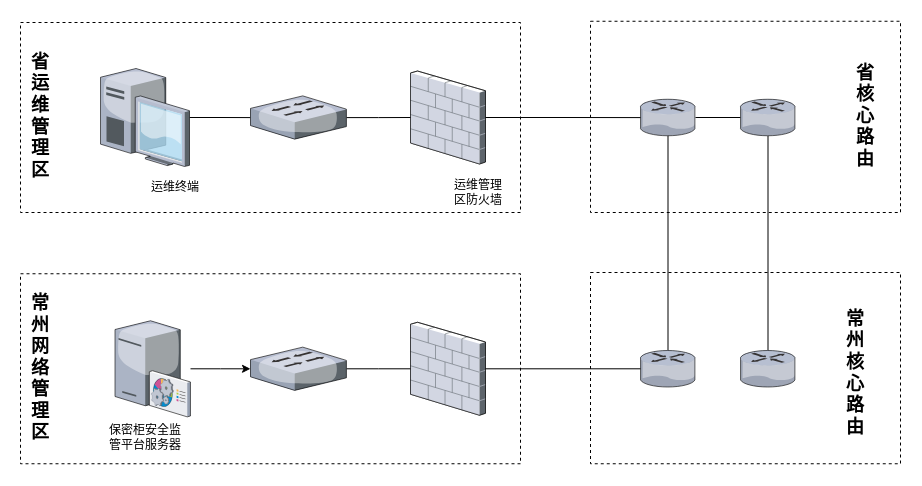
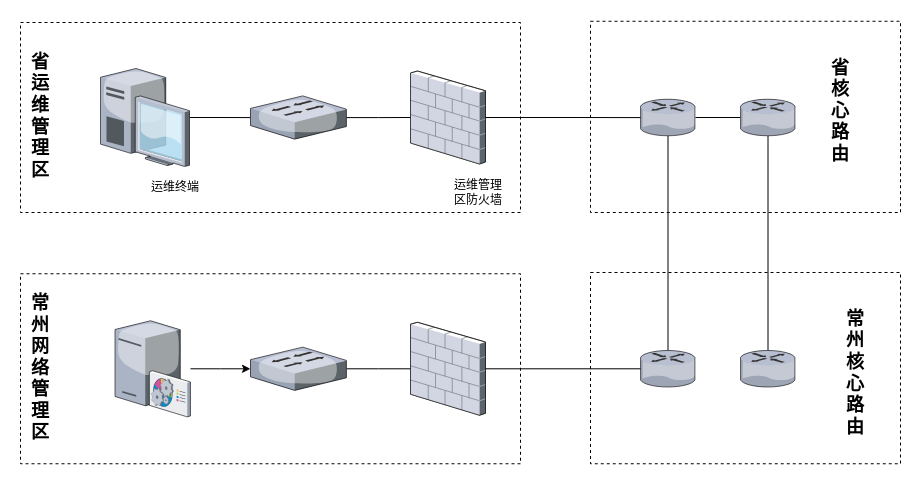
(866, 117) -> (841, 112)
(145, 438) -> none
